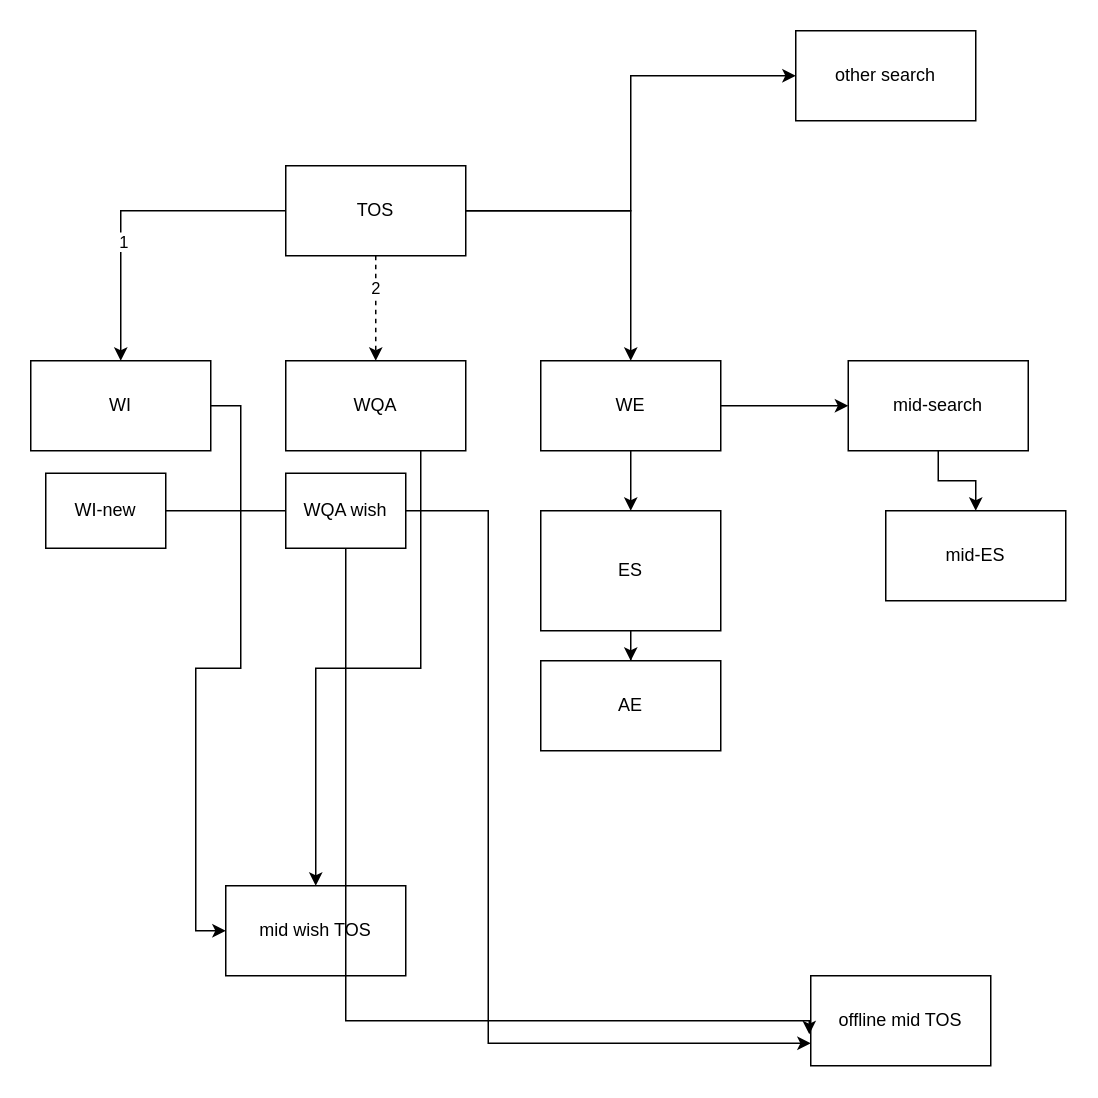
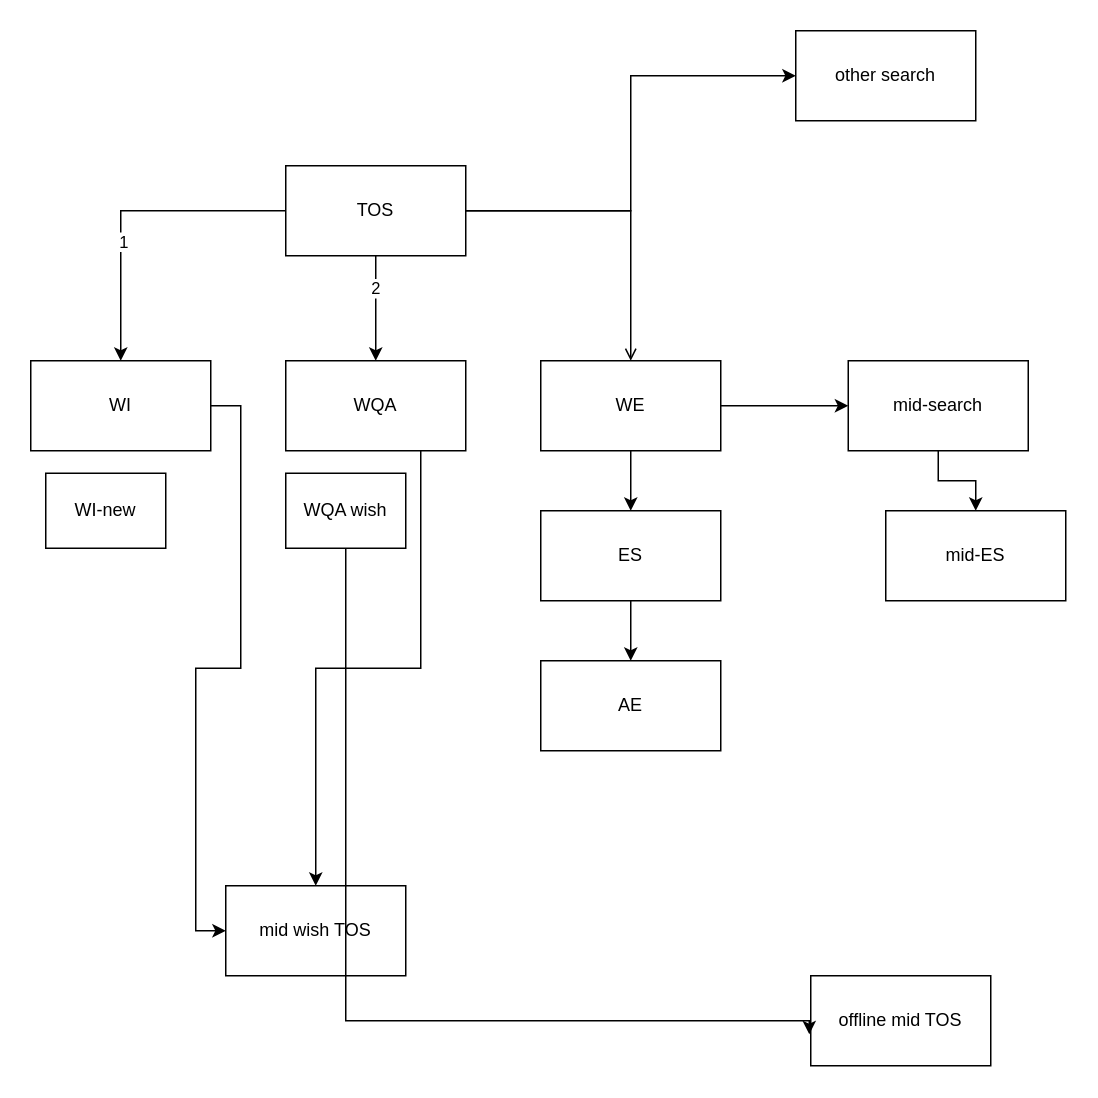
(376, 322) -> (376, 322)
(631, 349) -> (631, 351)
(631, 571) -> (631, 556)
(488, 891) -> none
